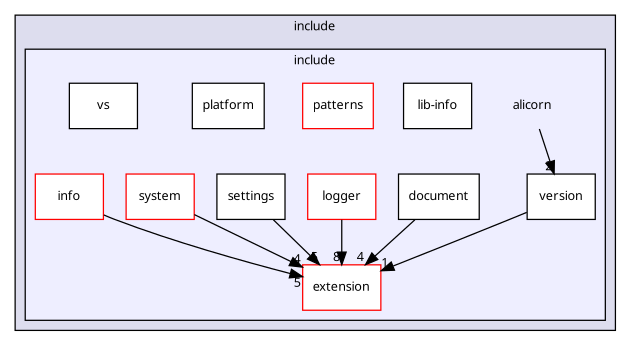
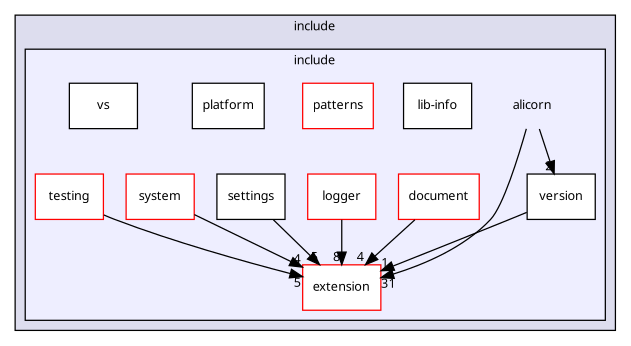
(69, 197) -> (69, 197)
(439, 197) -> (439, 197)
none -> (492, 217)
